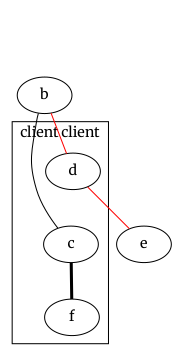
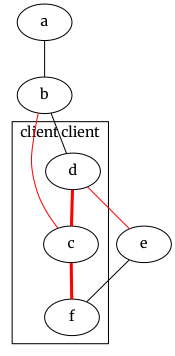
none -> (45, 22)
(59, 133) -> (59, 133)
(33, 173) -> (33, 173)
none -> (72, 208)
(71, 281) -> (71, 281)
none -> (102, 287)
